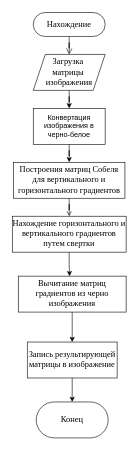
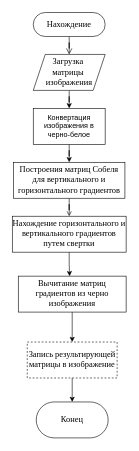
(72, 360) -> (72, 360)
